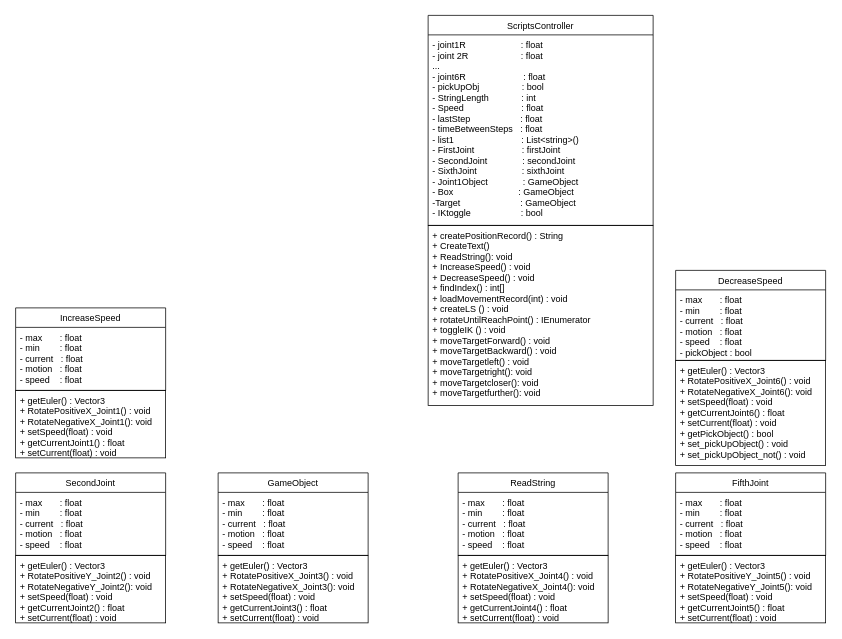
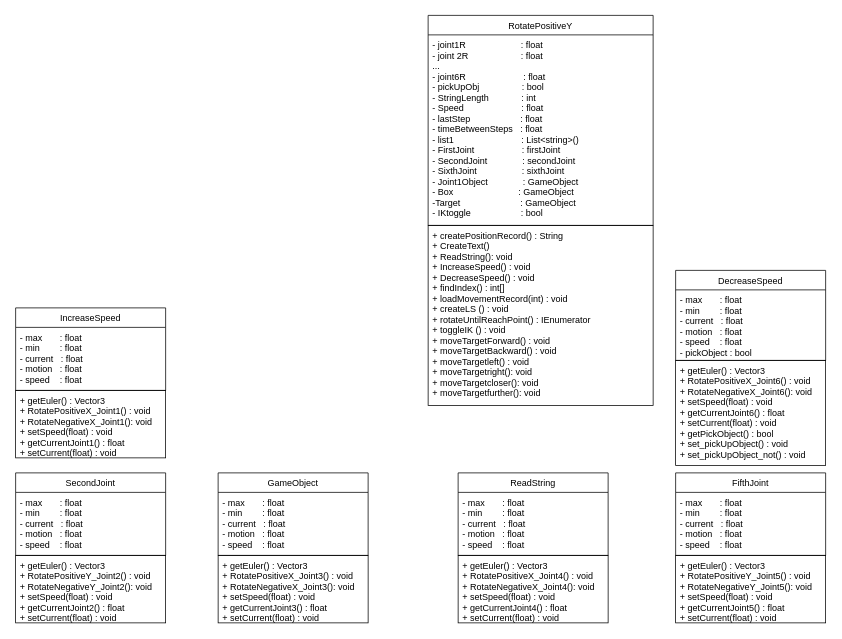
(540, 26) -> (540, 26)
